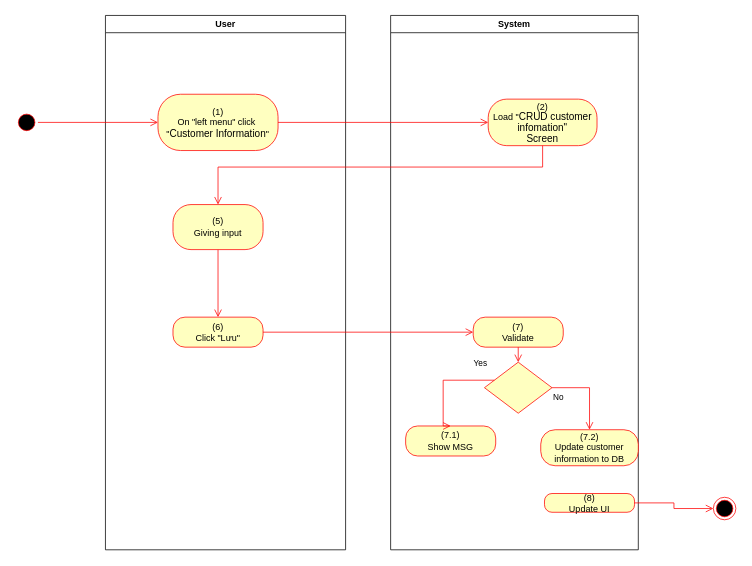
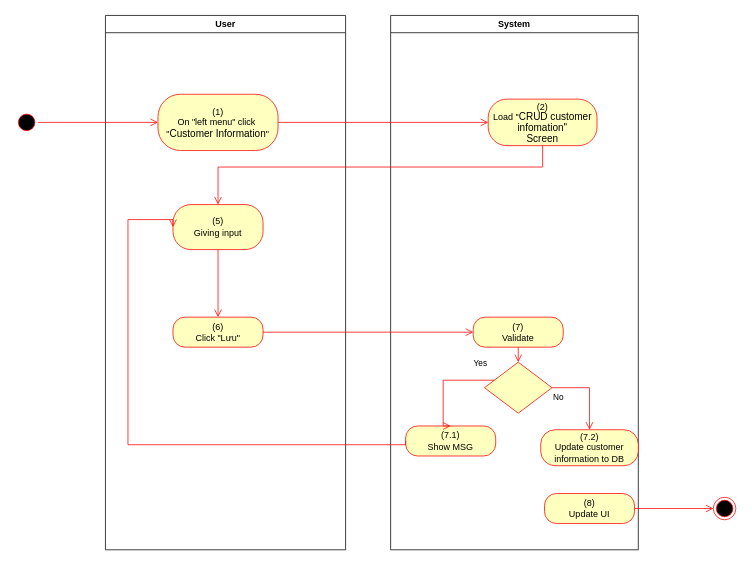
none -> (130, 444)
(589, 503) -> (589, 508)
